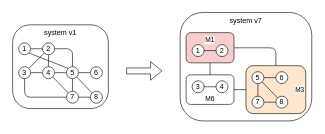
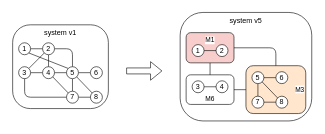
(246, 21) -> (246, 21)
